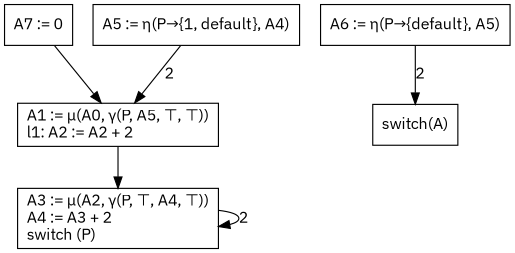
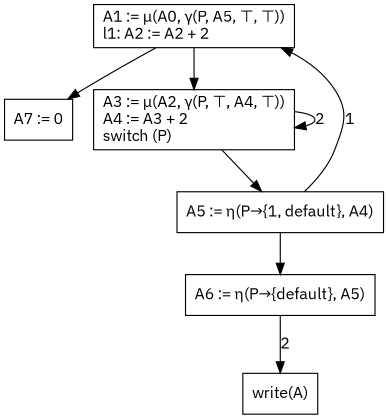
(74, 70) -> (117, 70)
(170, 74) -> (350, 120)
(415, 125) -> (280, 394)
none -> (238, 166)
none -> (280, 248)
